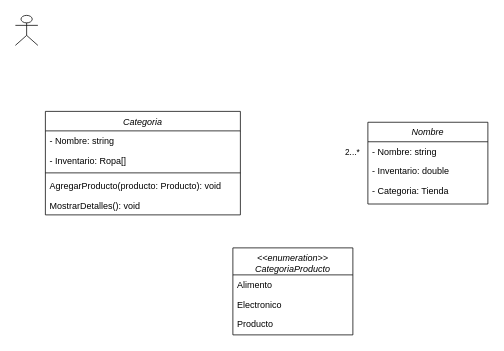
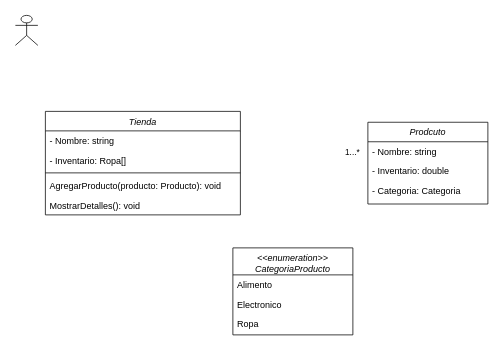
(143, 122) -> (143, 122)
(428, 132) -> (428, 132)
(354, 152) -> (354, 152)
(414, 191) -> (422, 191)
(257, 324) -> (247, 324)
